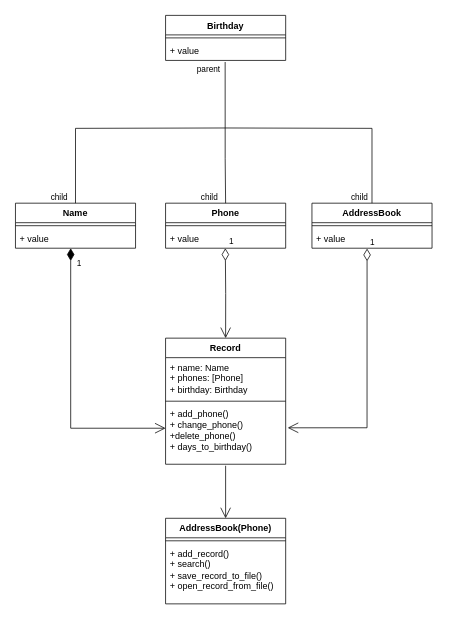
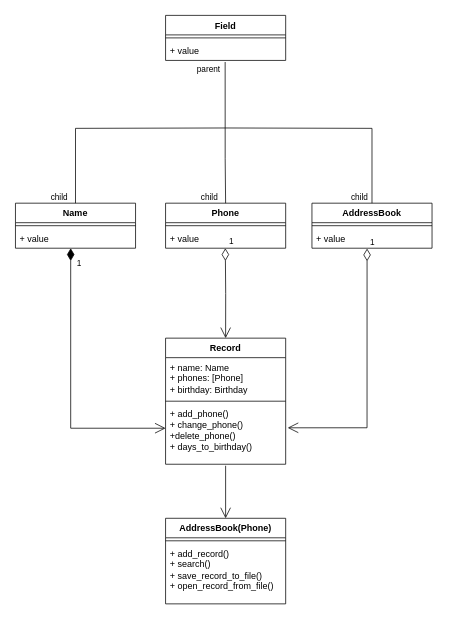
(225, 26) -> (225, 26)
